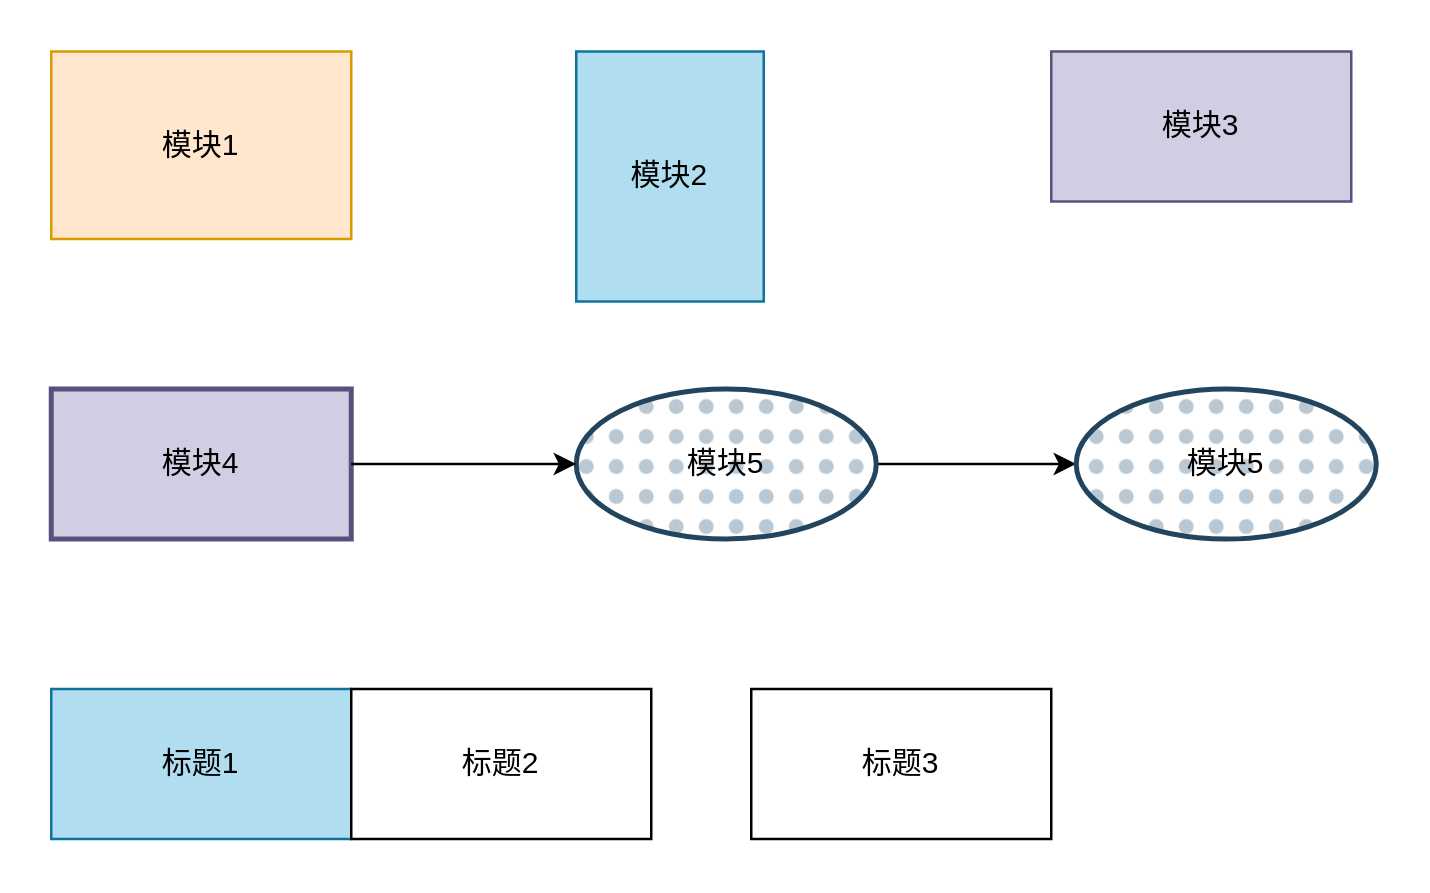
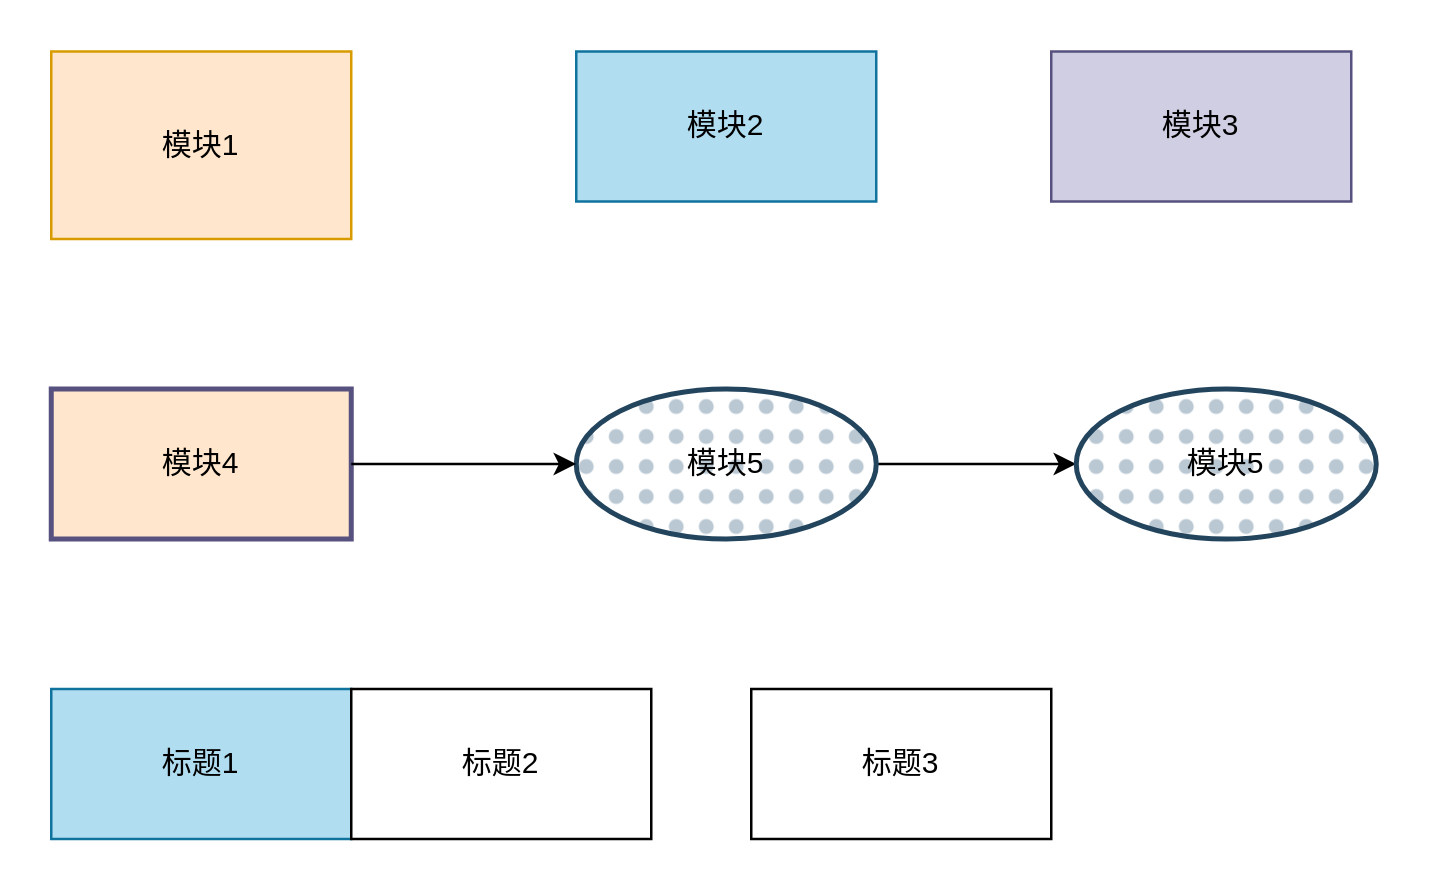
(670, 176) -> (726, 126)
(201, 464) -> (201, 464)
